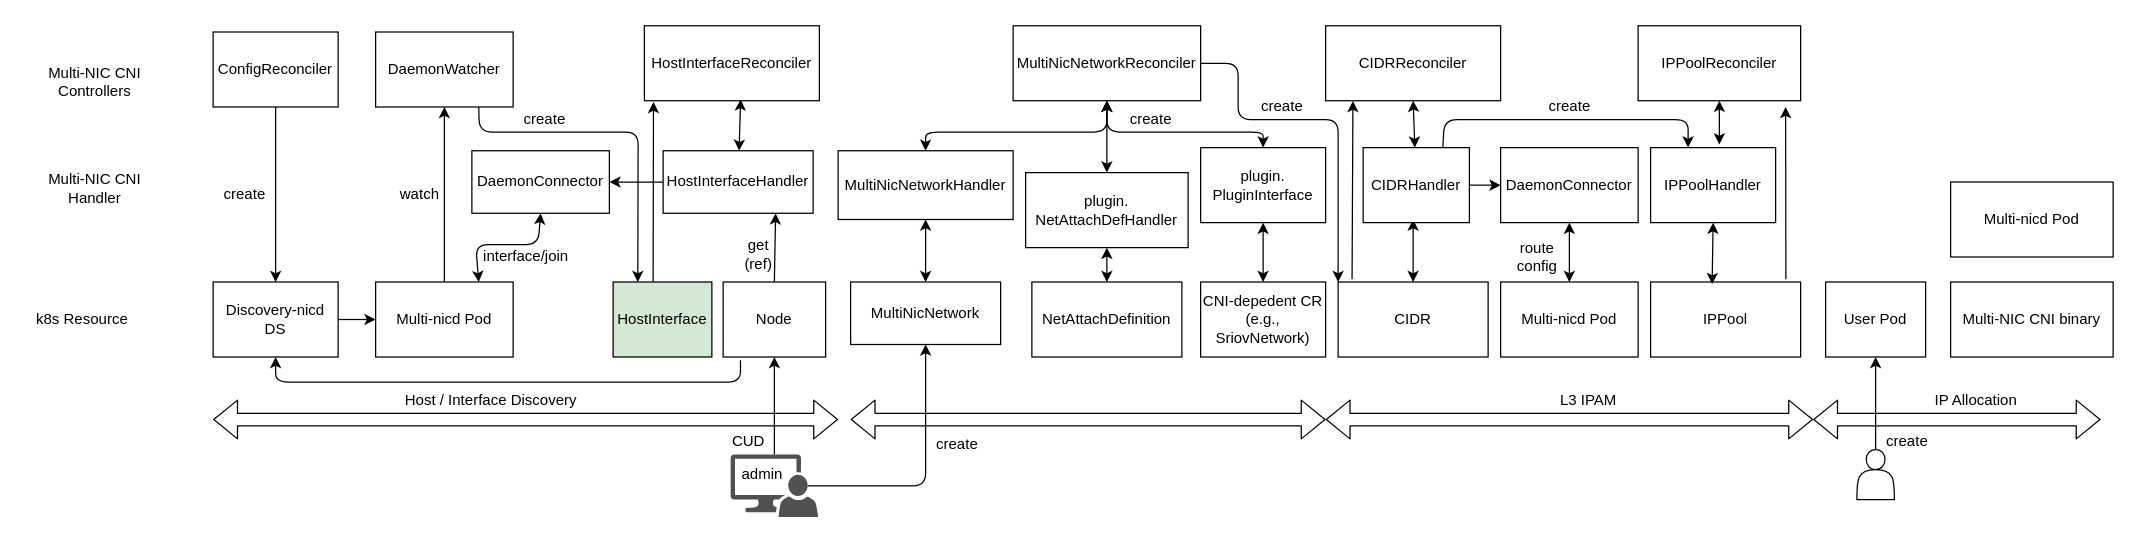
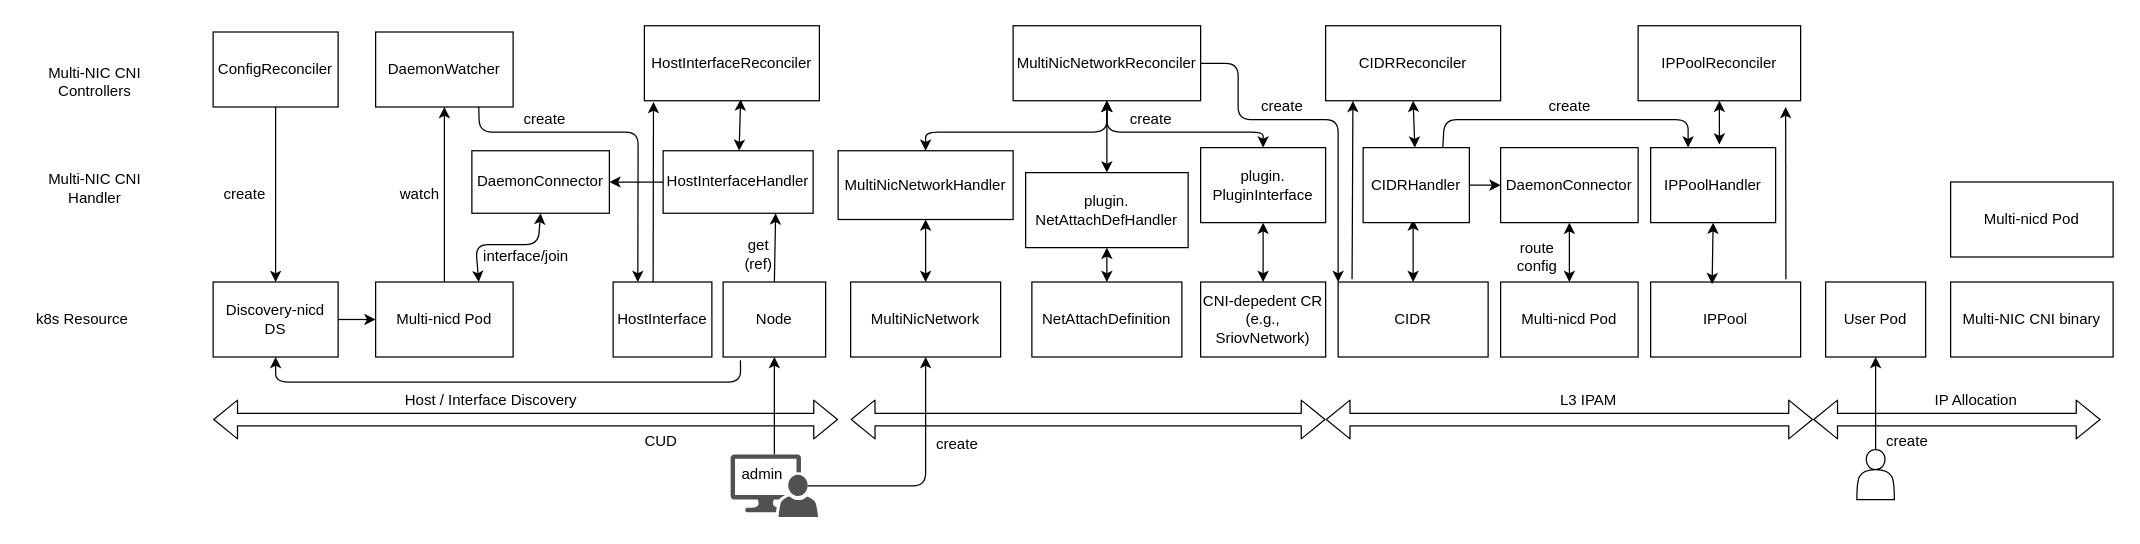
(926, 313) -> (926, 319)
(663, 319) -> (663, 319)
(748, 442) -> (661, 442)
